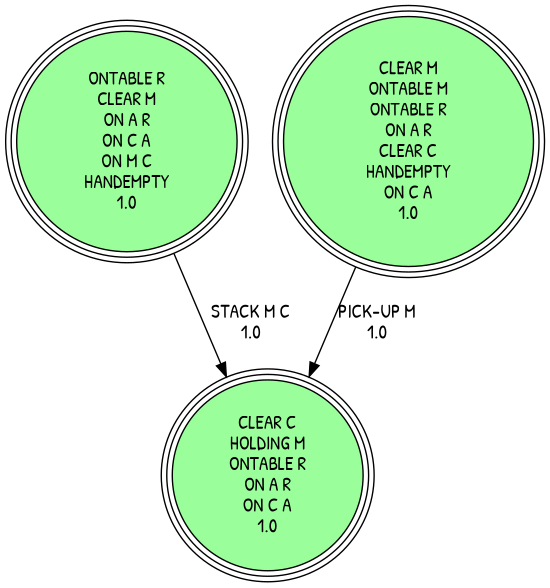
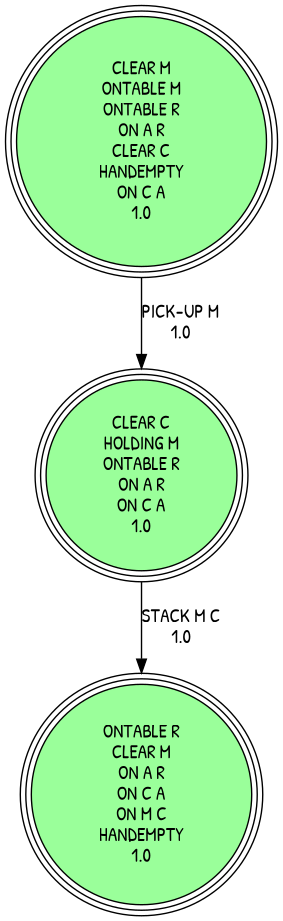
(197, 309) -> (142, 620)
